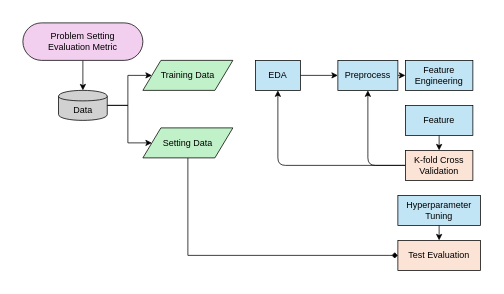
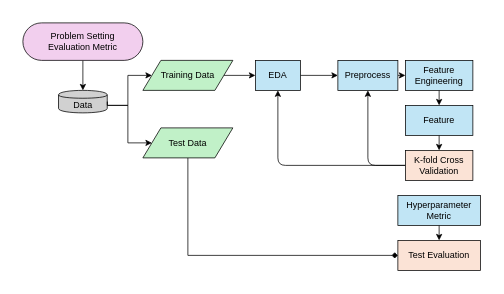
none -> (237, 75)
none -> (439, 99)
(83, 105) -> (83, 102)
(188, 143) -> (188, 143)
(439, 210) -> (439, 210)
